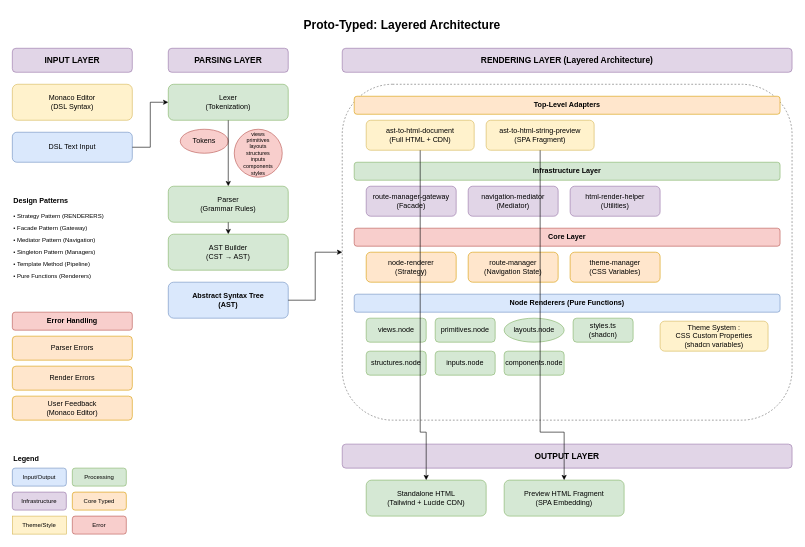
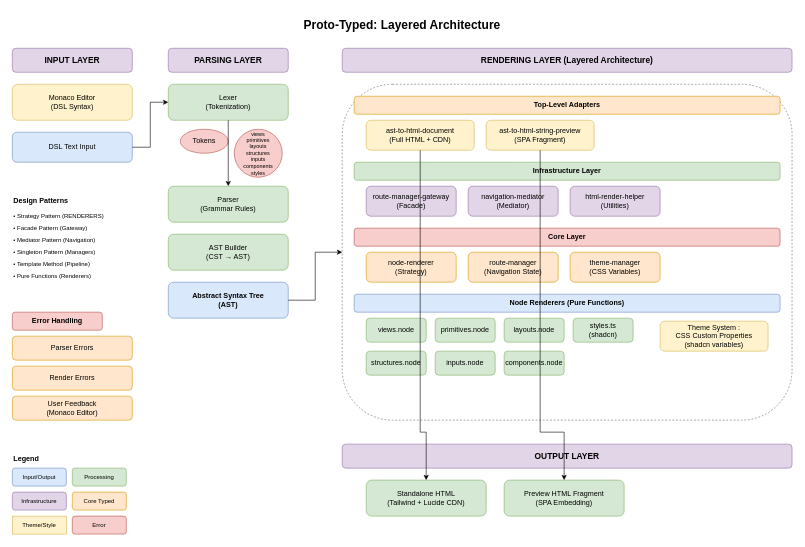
(228, 228) -> none
(72, 321) -> (57, 321)
(534, 330) -> (534, 330)
